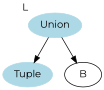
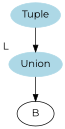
(43, 47) -> (36, 36)
